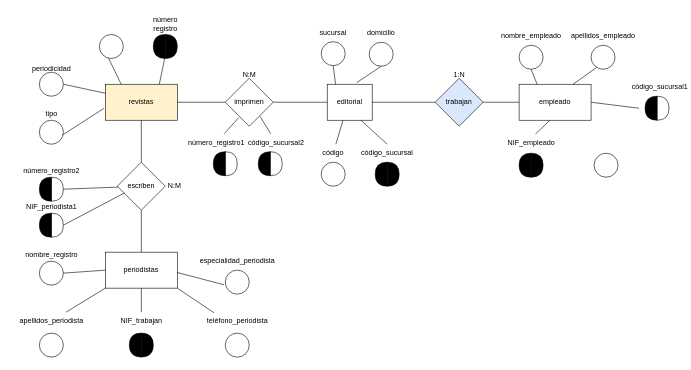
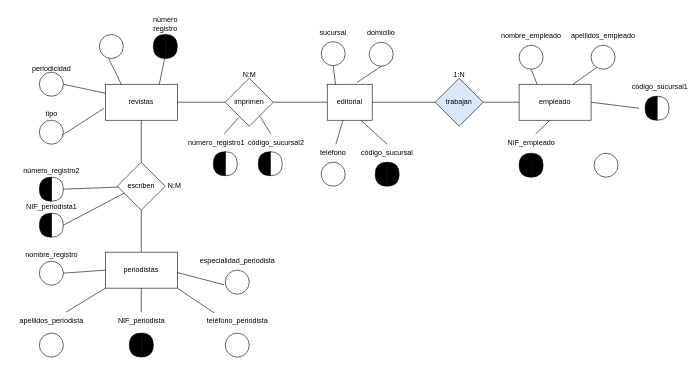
(141, 102) -> (141, 102)
(333, 153) -> (333, 153)
(142, 321) -> (142, 321)
